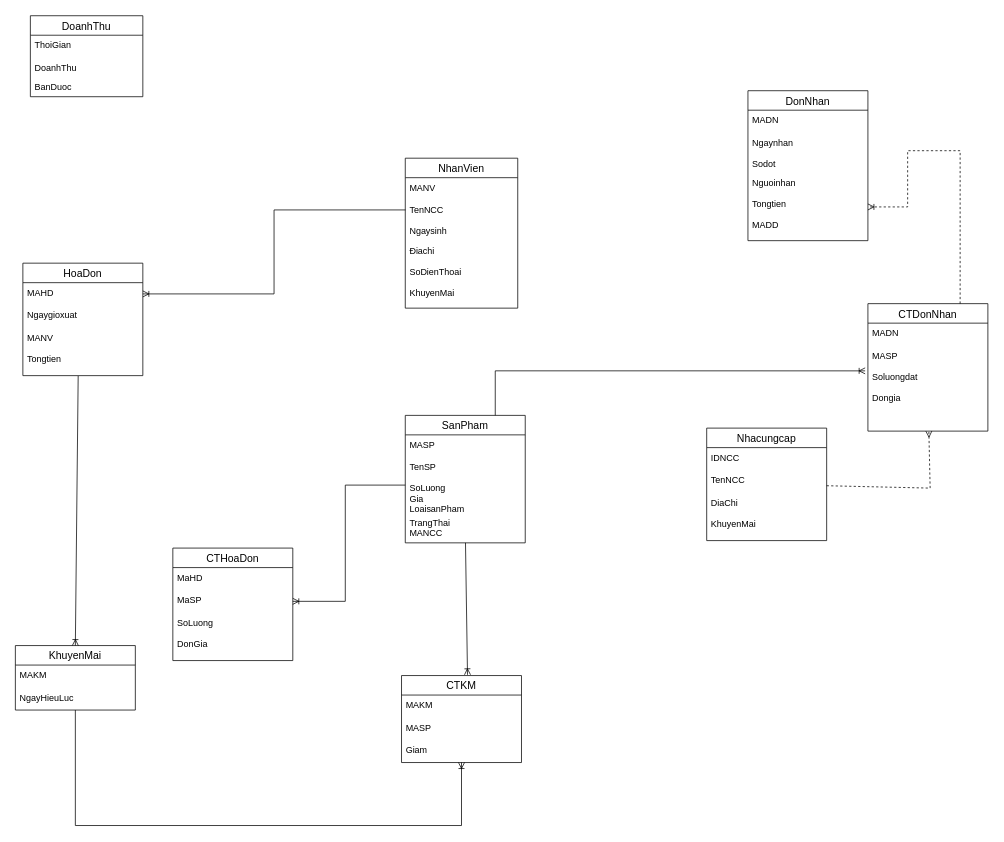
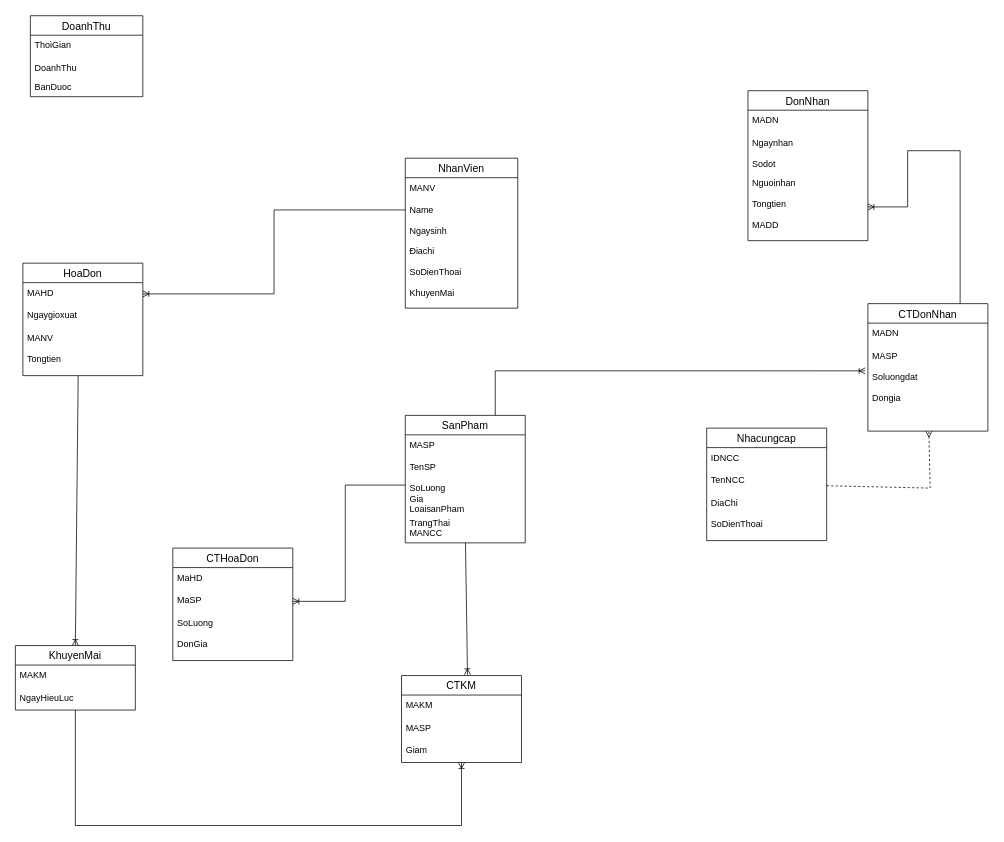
(960, 154) -> (960, 154)
(425, 210) -> (420, 210)
(724, 503) -> (724, 503)
